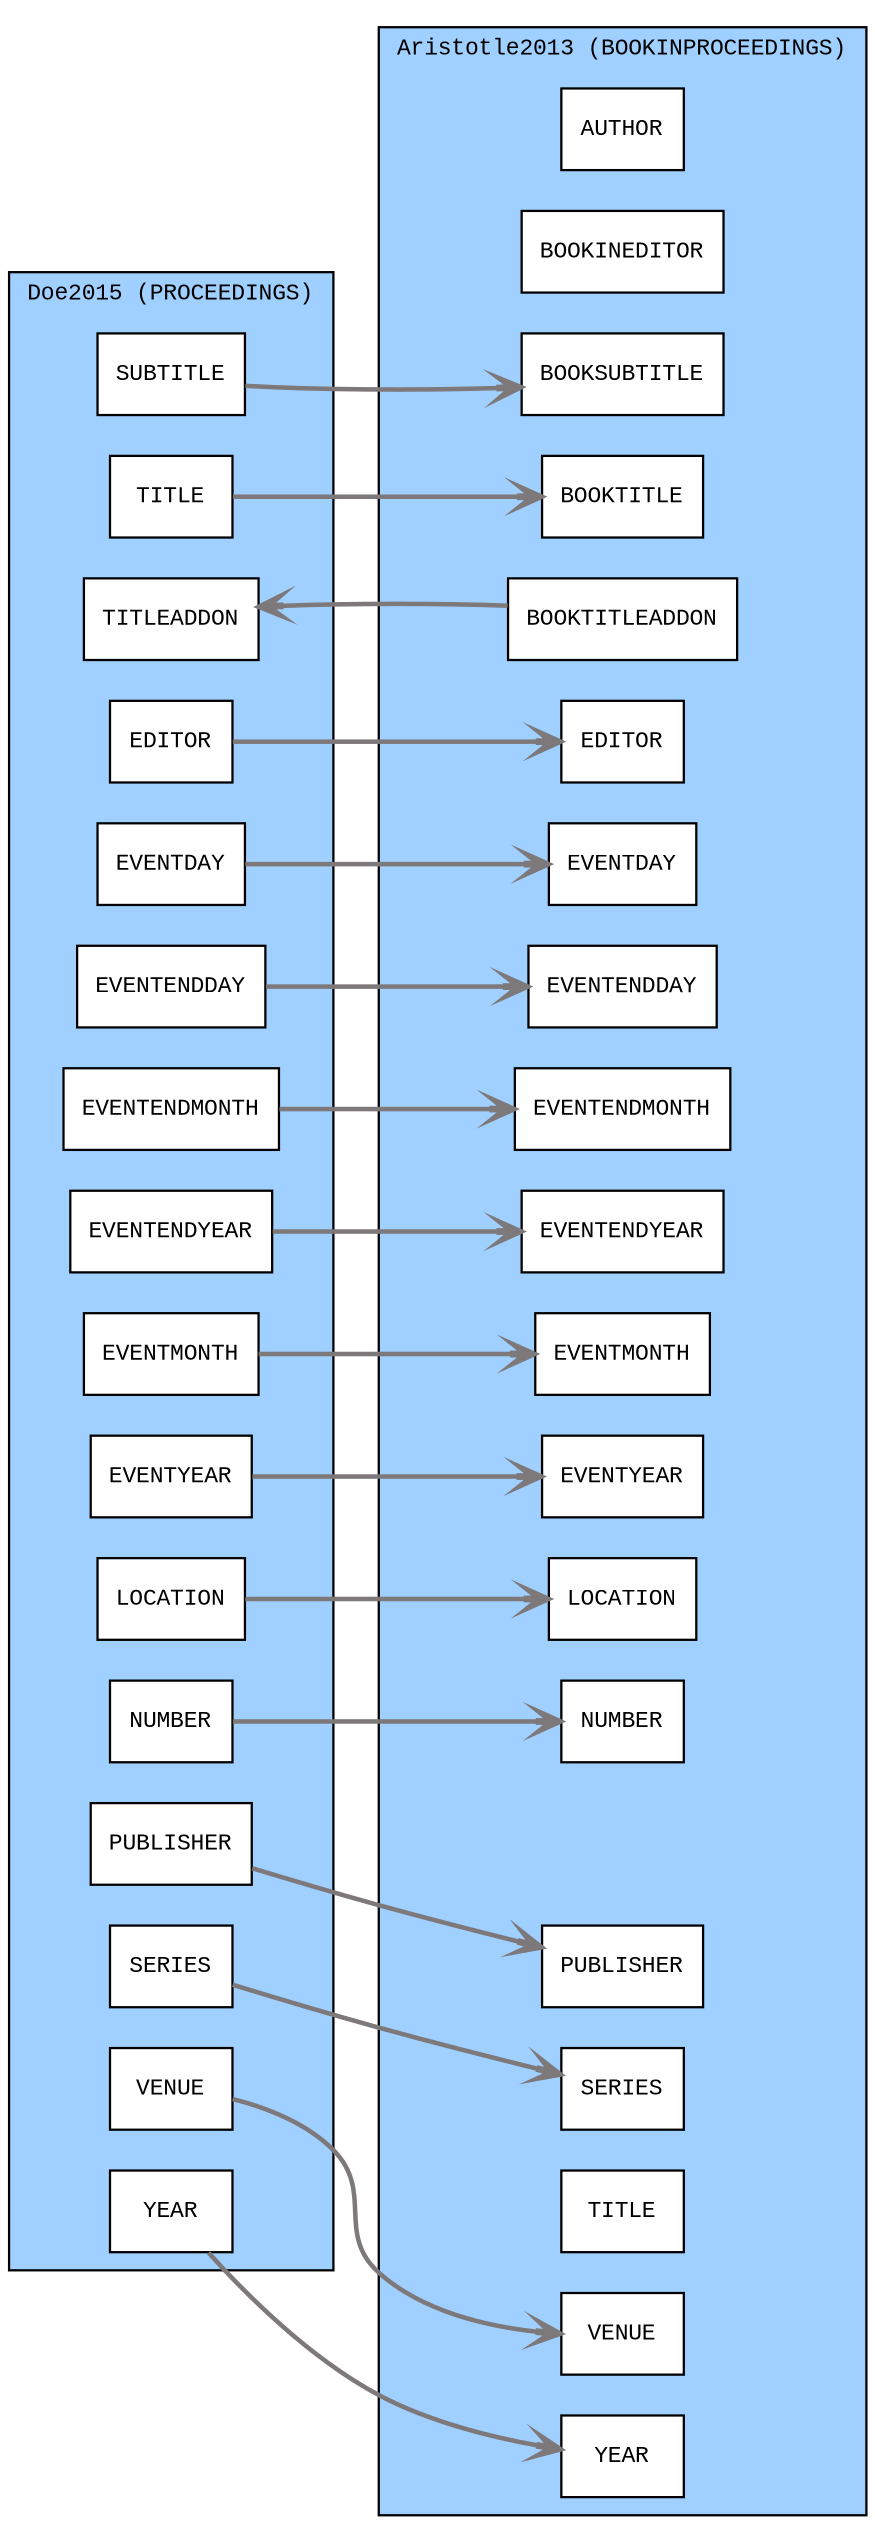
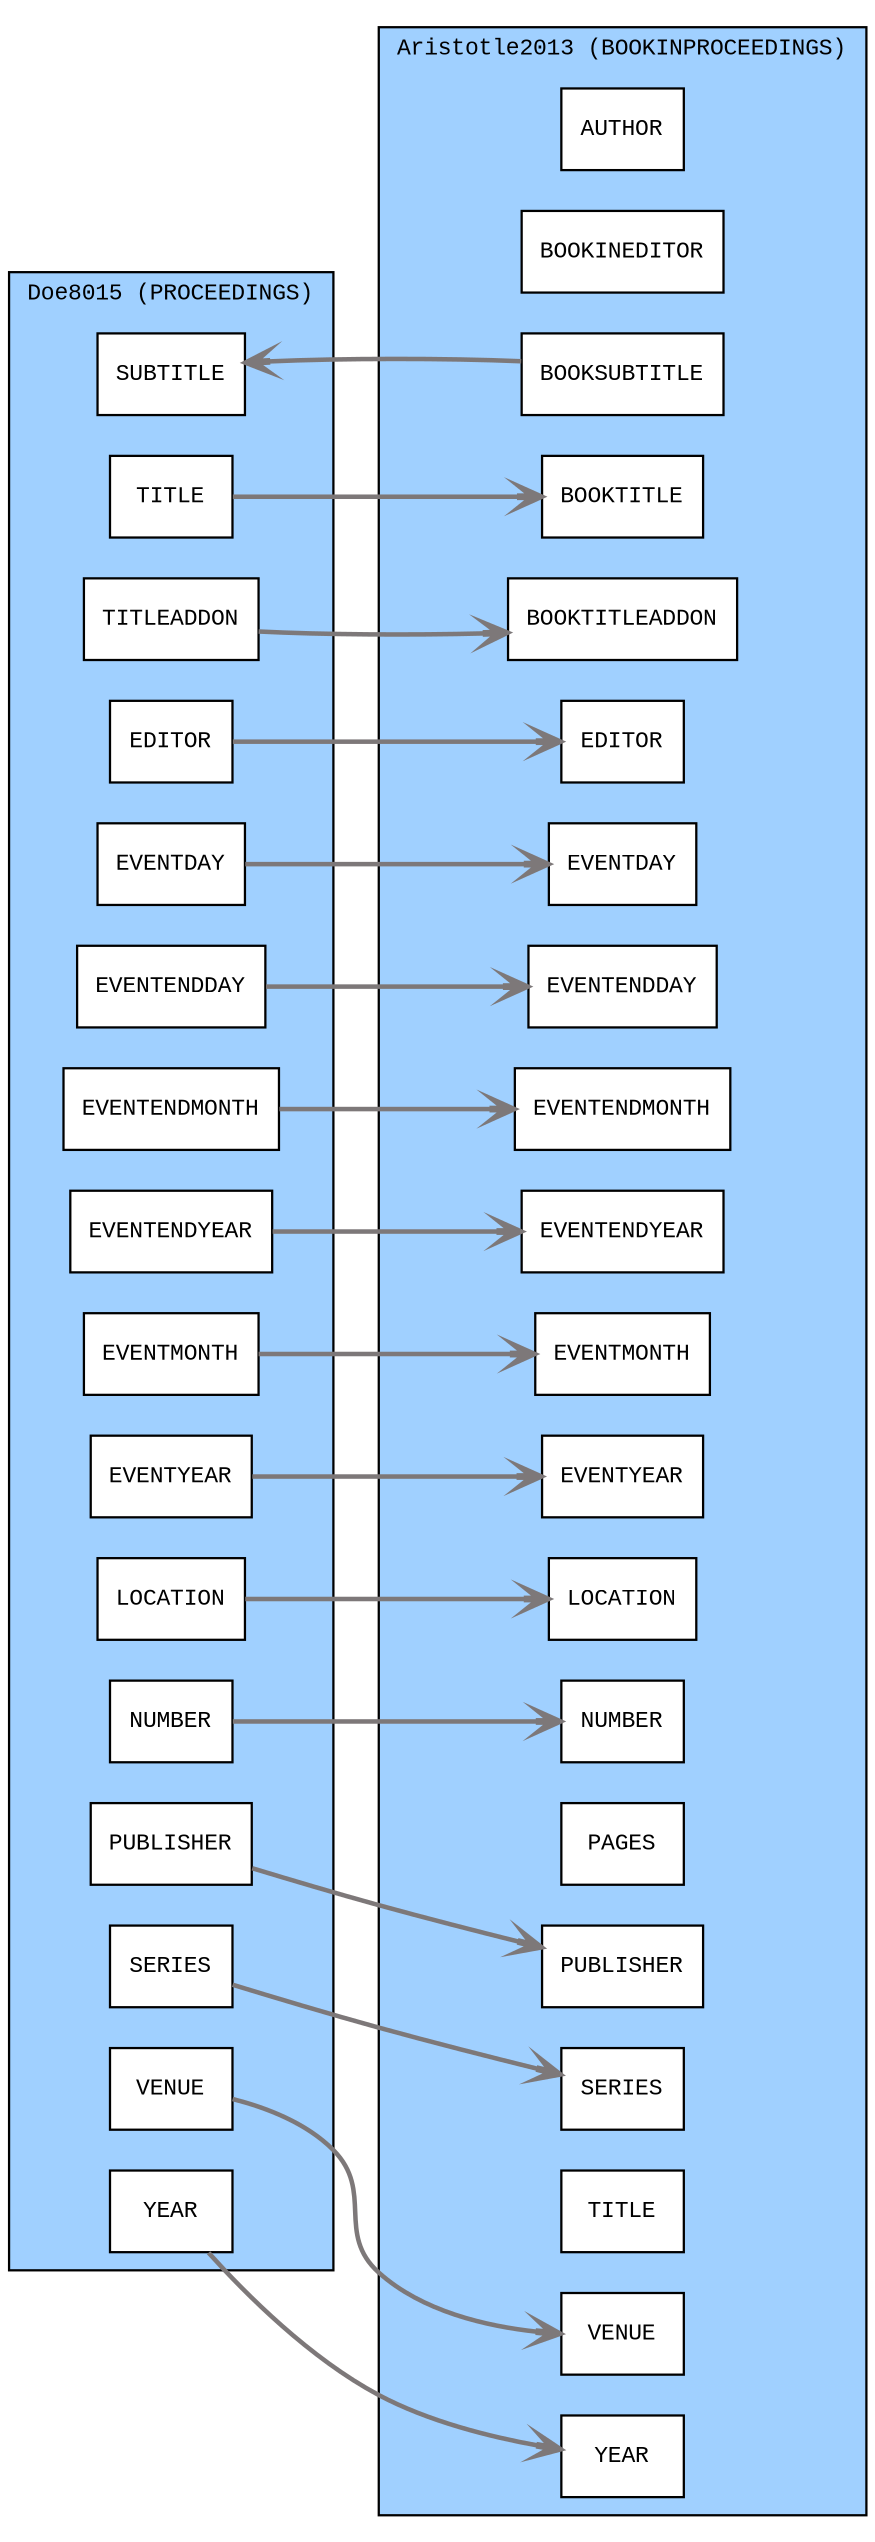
(171, 294) -> (171, 294)
(359, 389) -> (395, 359)
(395, 604) -> (360, 634)
none -> (623, 1844)
